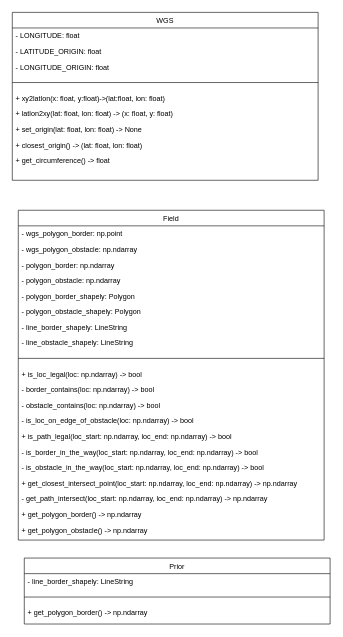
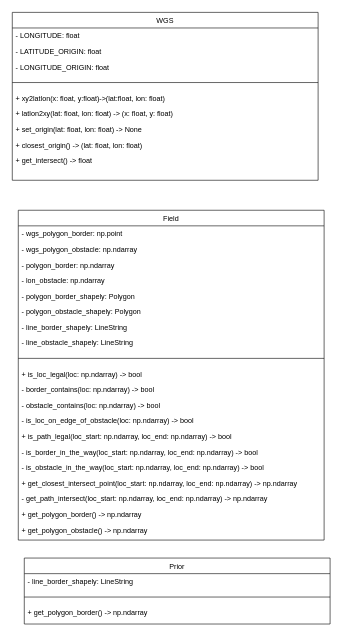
(71, 161) -> (63, 161)
(76, 281) -> (68, 281)
